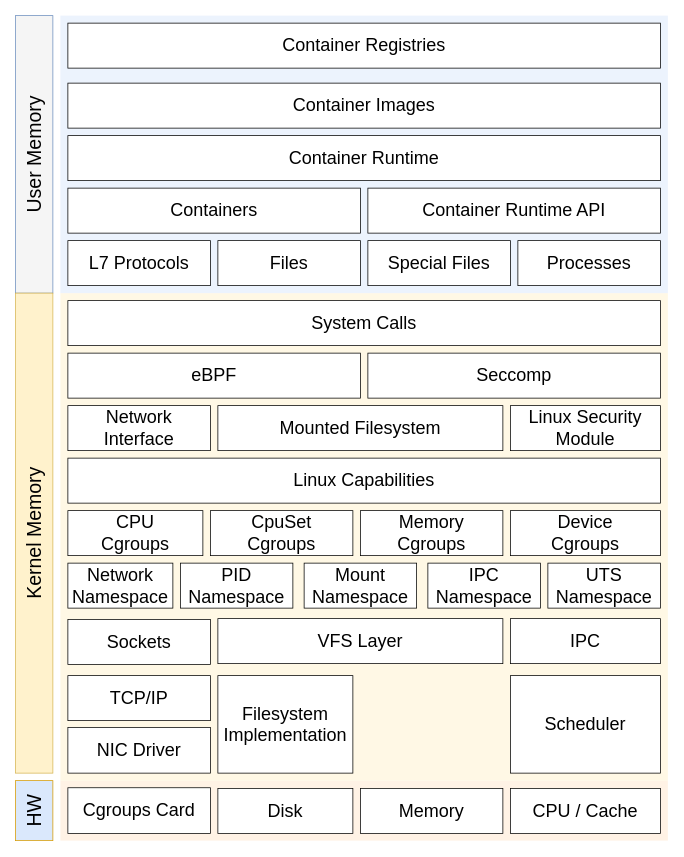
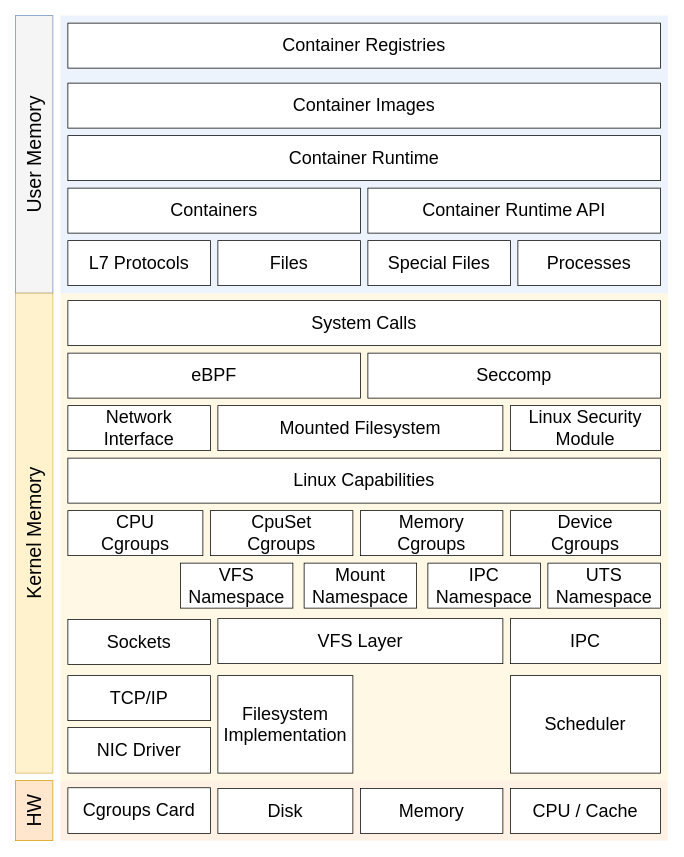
(120, 585) -> none
(237, 585) -> (237, 585)
(34, 810) -> (34, 810)
